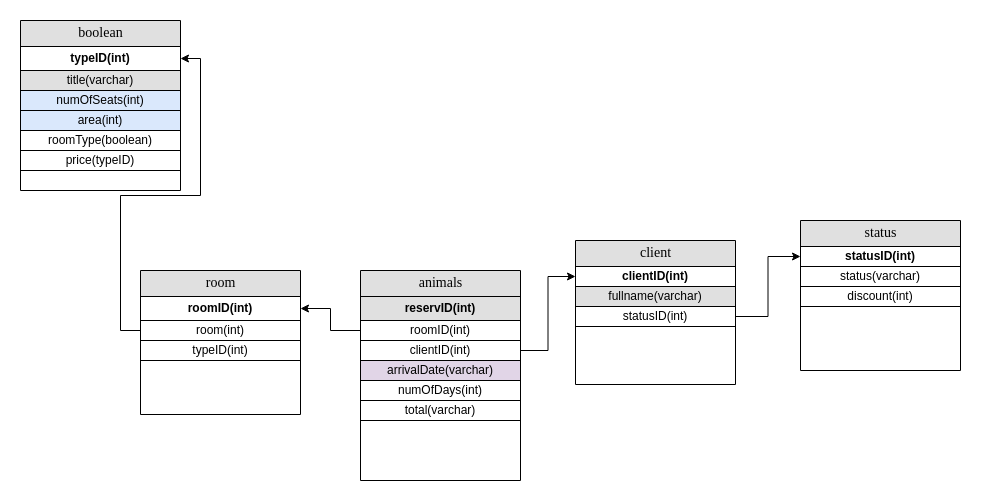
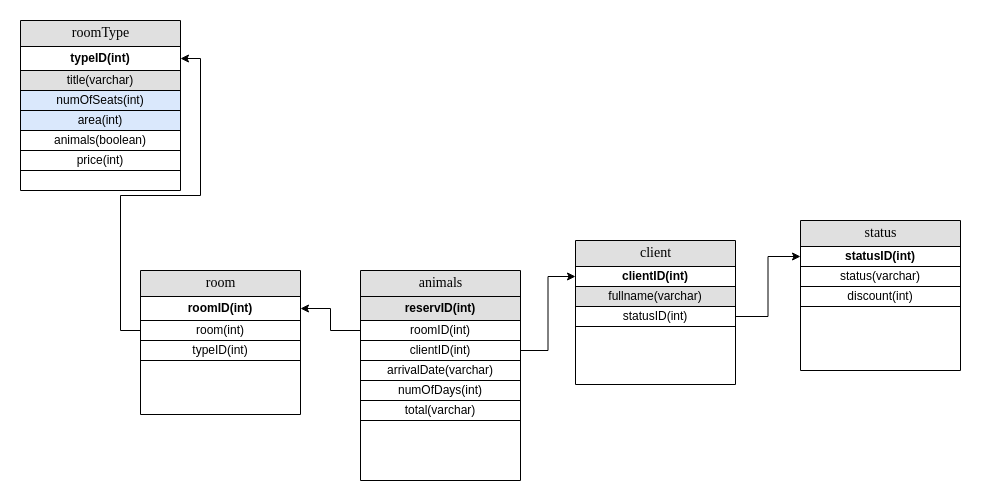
(101, 34) -> (101, 34)
(101, 141) -> (101, 141)
(101, 161) -> (101, 161)
(441, 371) -> (441, 371)
